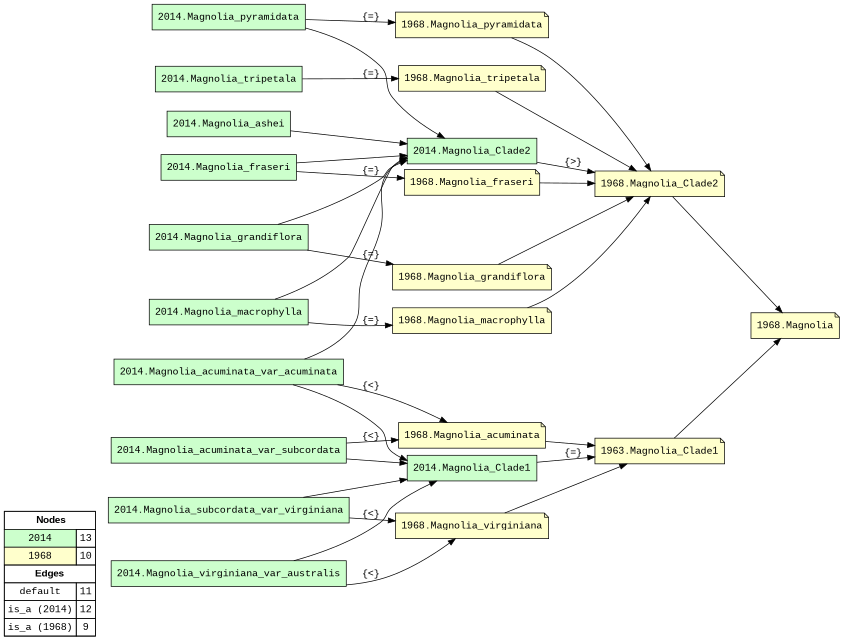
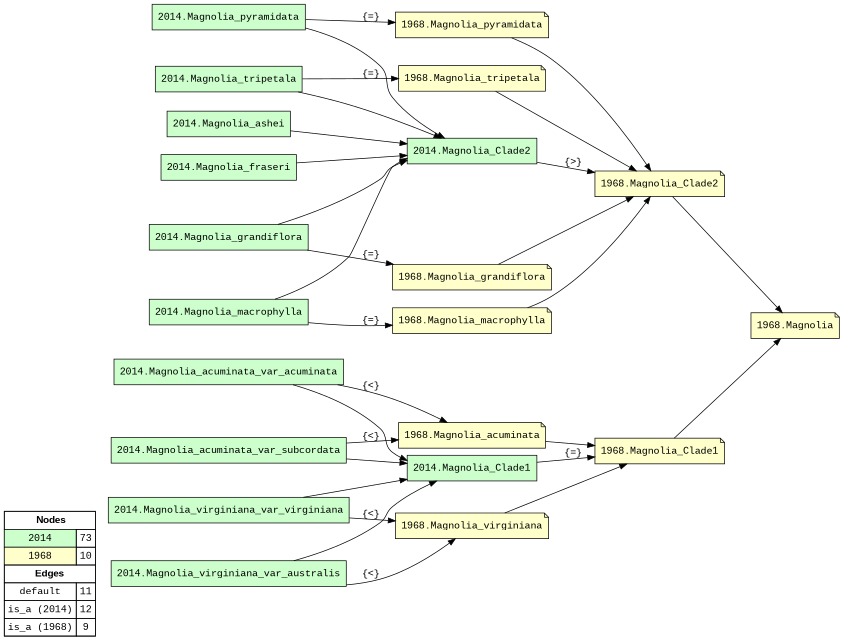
(472, 182) -> none
(365, 269) -> (367, 110)
(660, 451) -> (660, 451)
(229, 510) -> (229, 510)
(86, 538) -> (86, 538)
